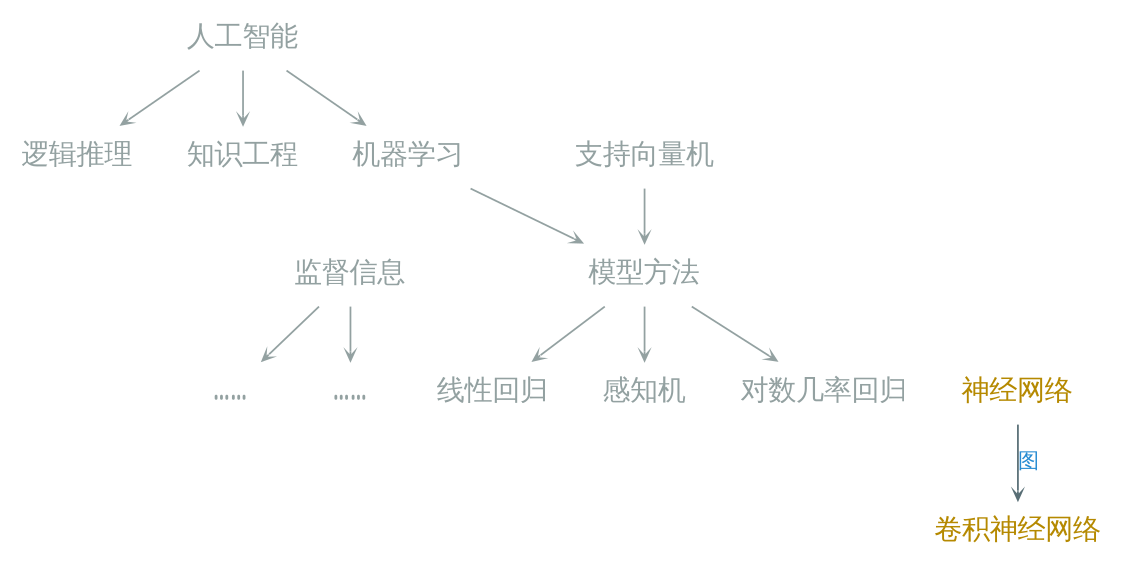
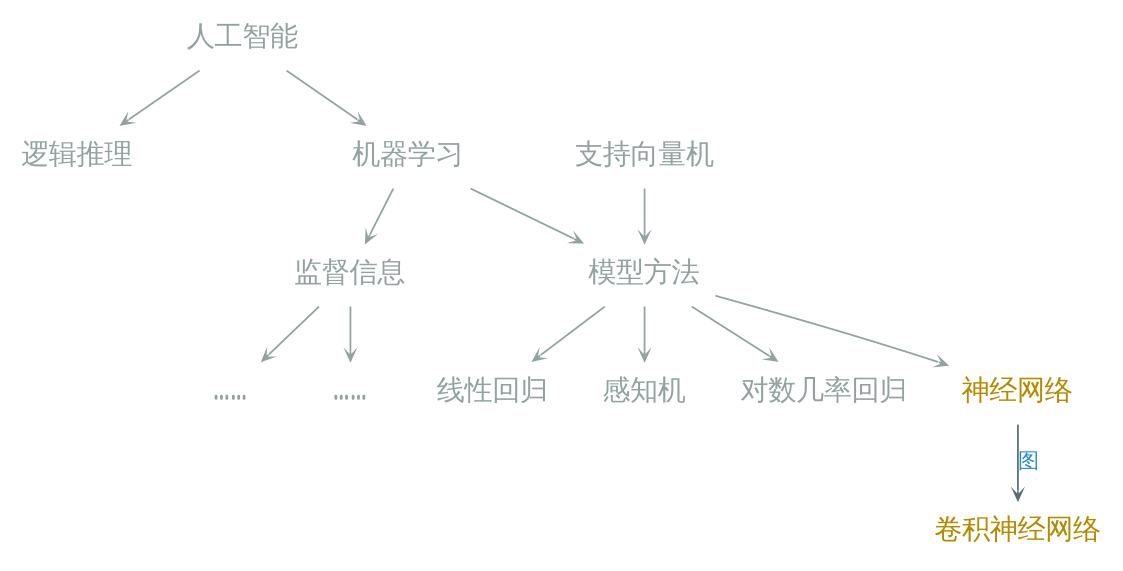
(243, 157) -> none
none -> (382, 212)
none -> (827, 328)
